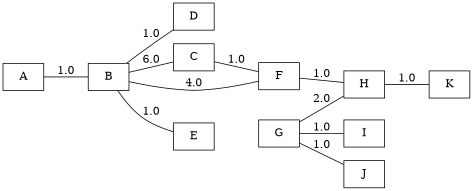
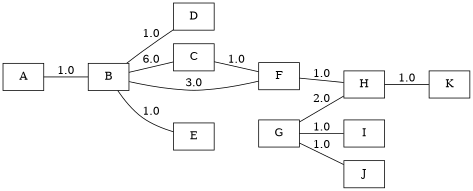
(194, 83) -> (194, 83)
